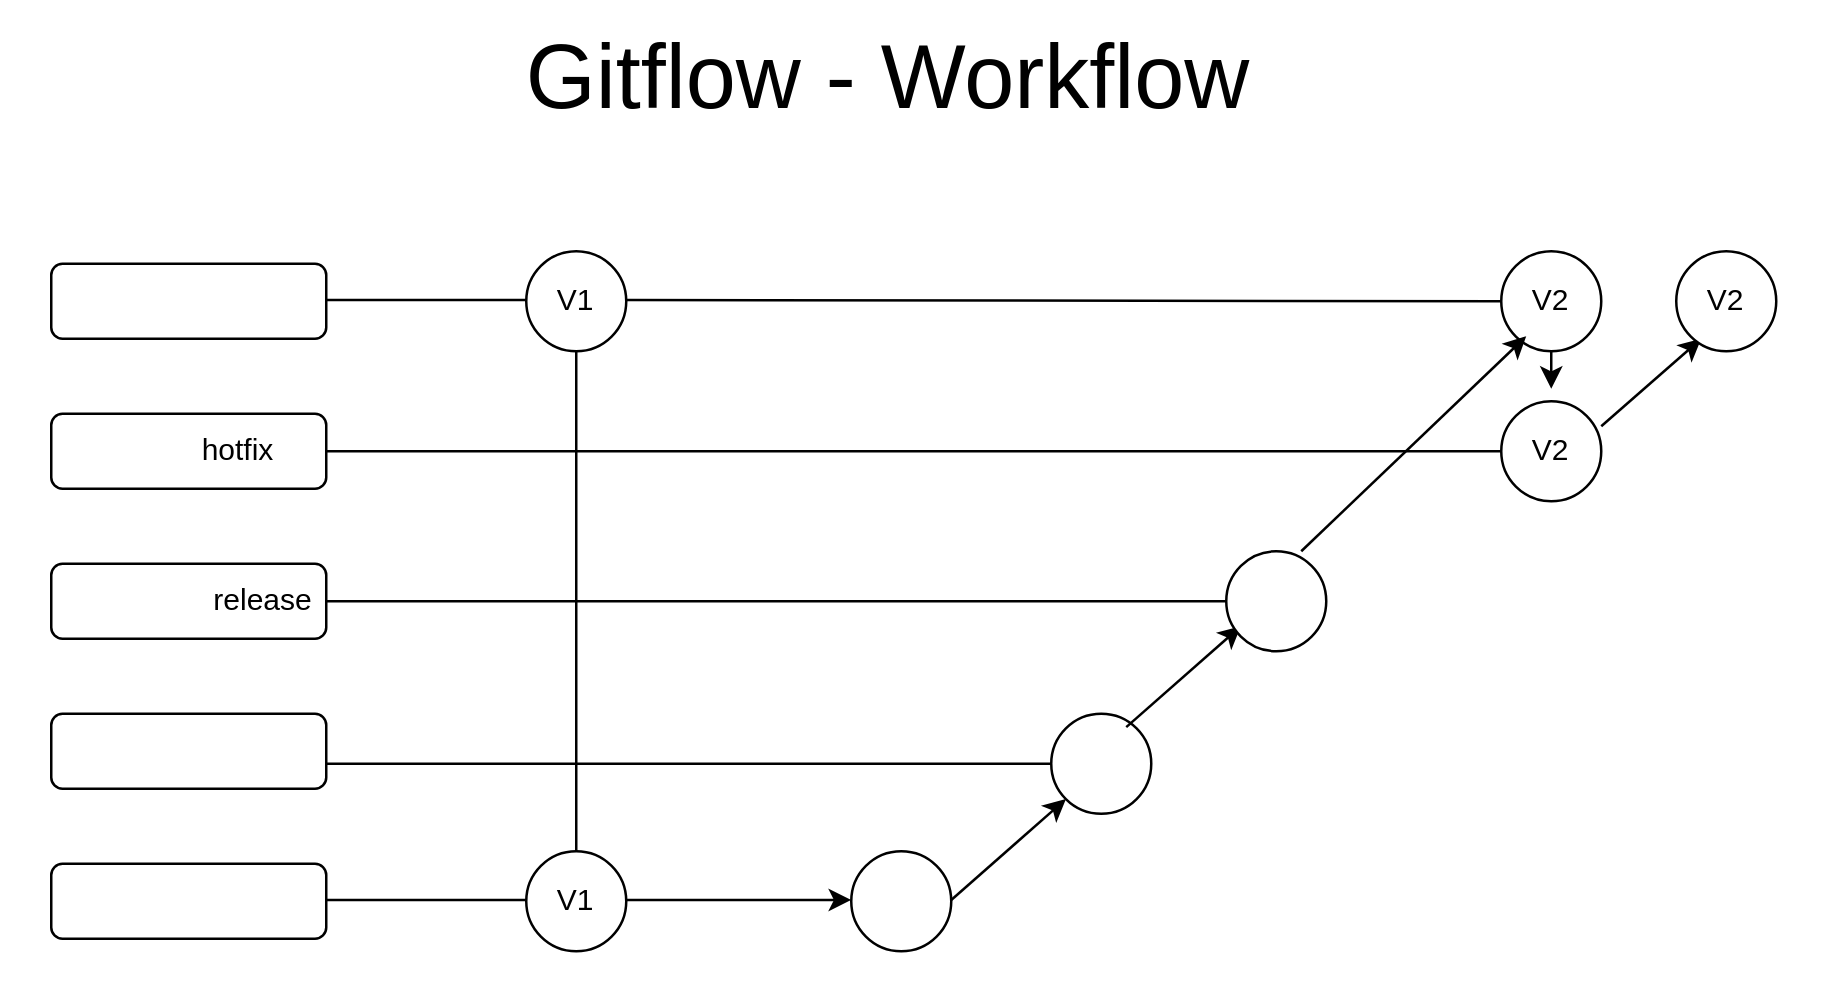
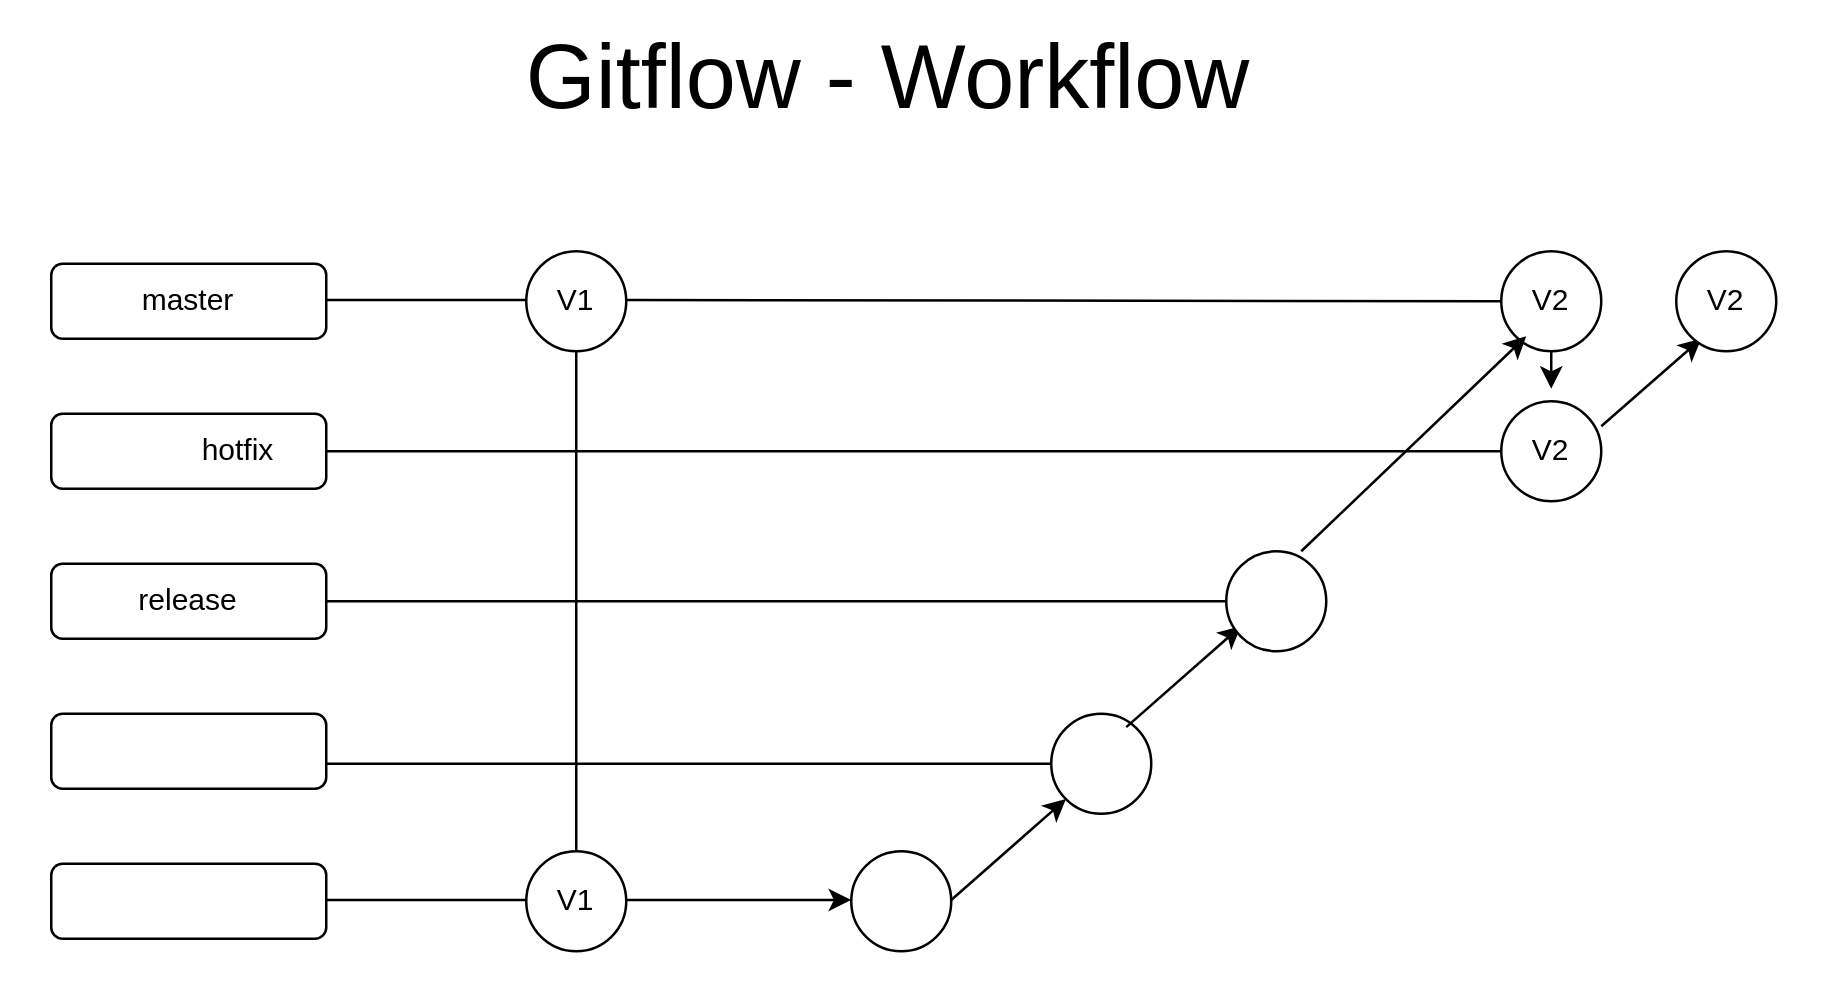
none -> (189, 301)
(264, 601) -> (189, 601)
